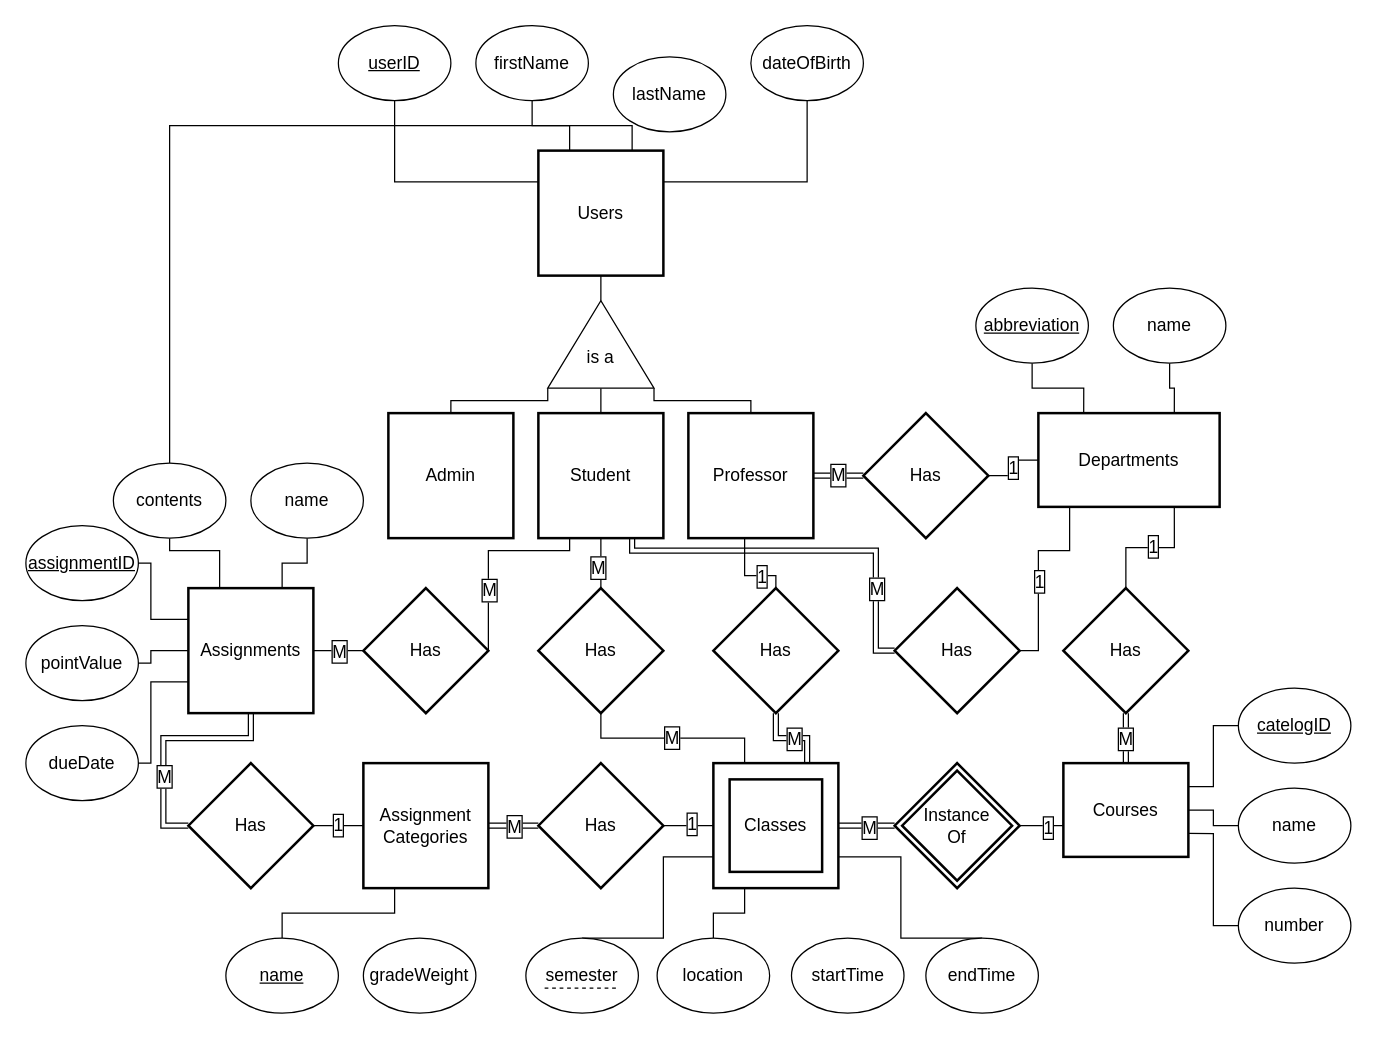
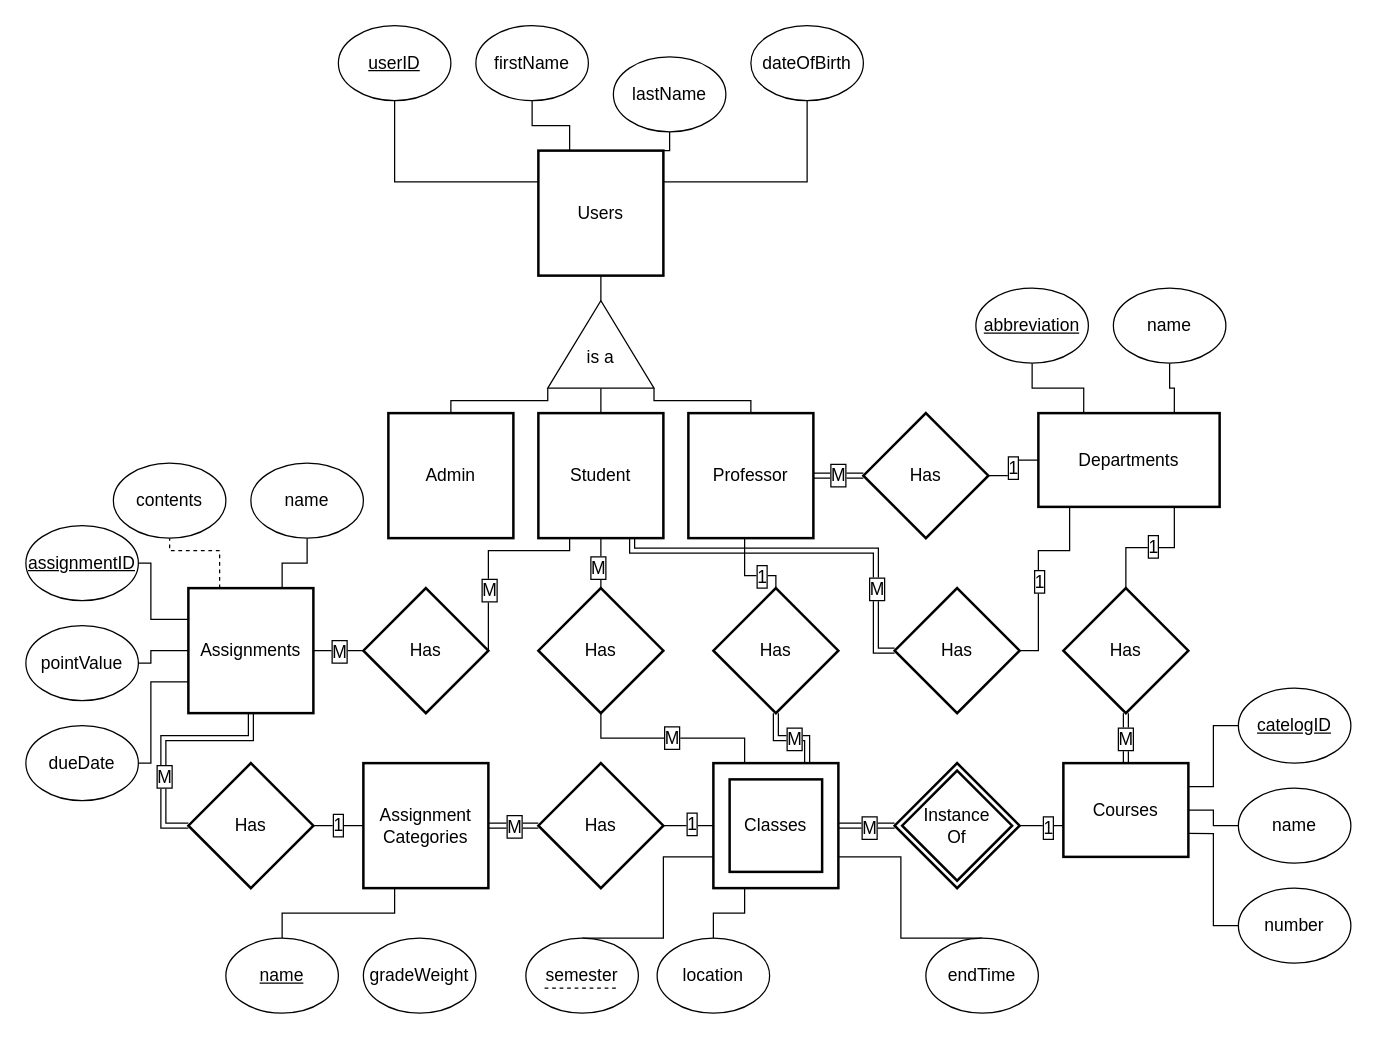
(181, 126) -> (669, 144)
(206, 551) -> (206, 551)
(848, 976) -> none
